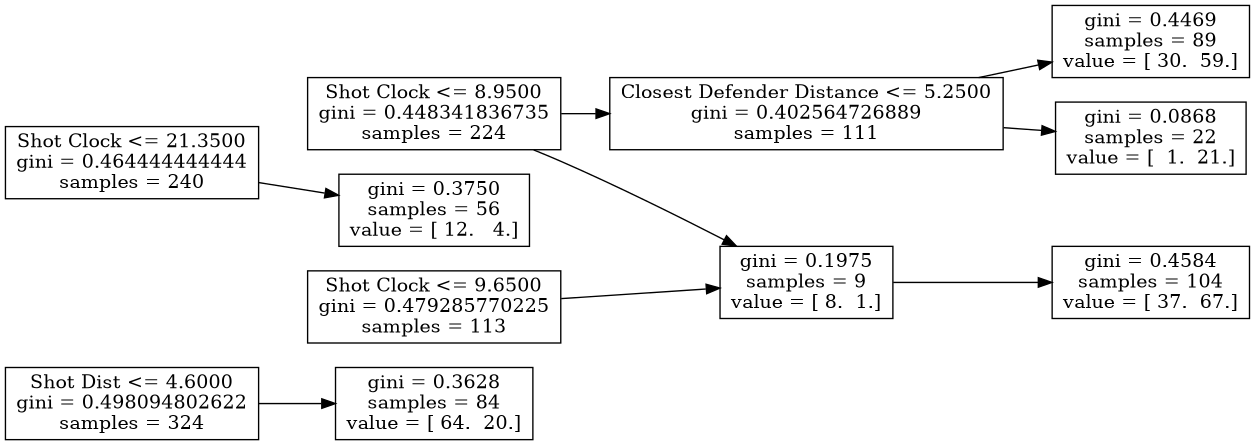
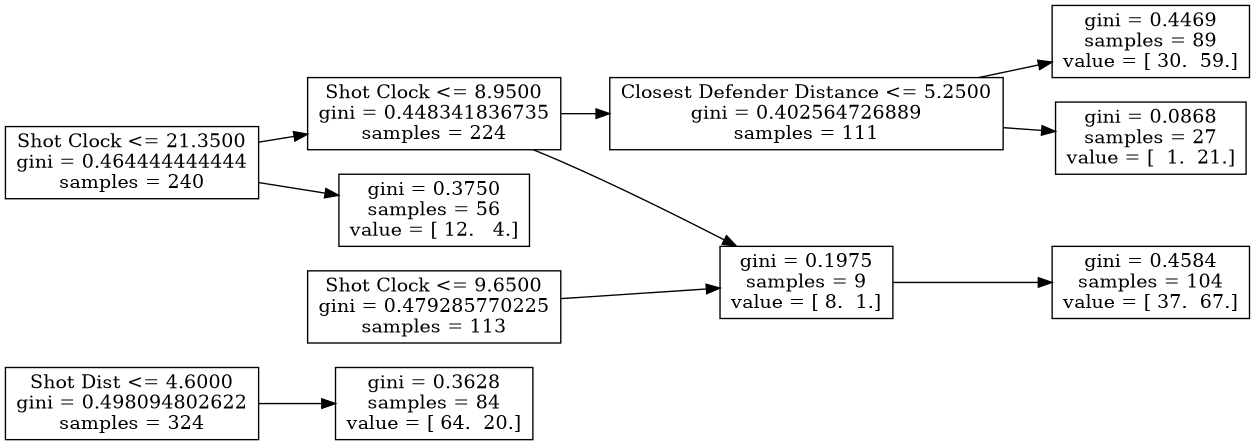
(1151, 138) -> (1151, 138)
none -> (276, 139)
